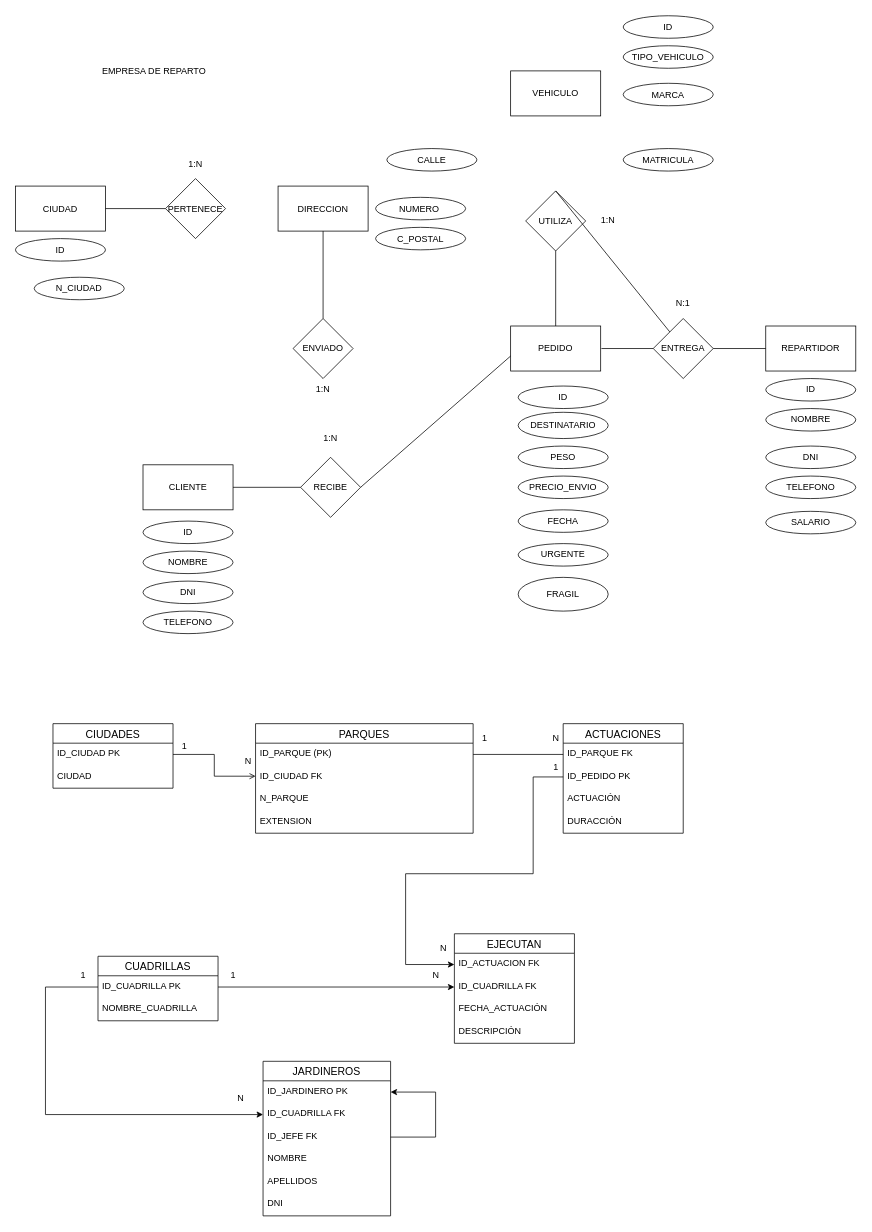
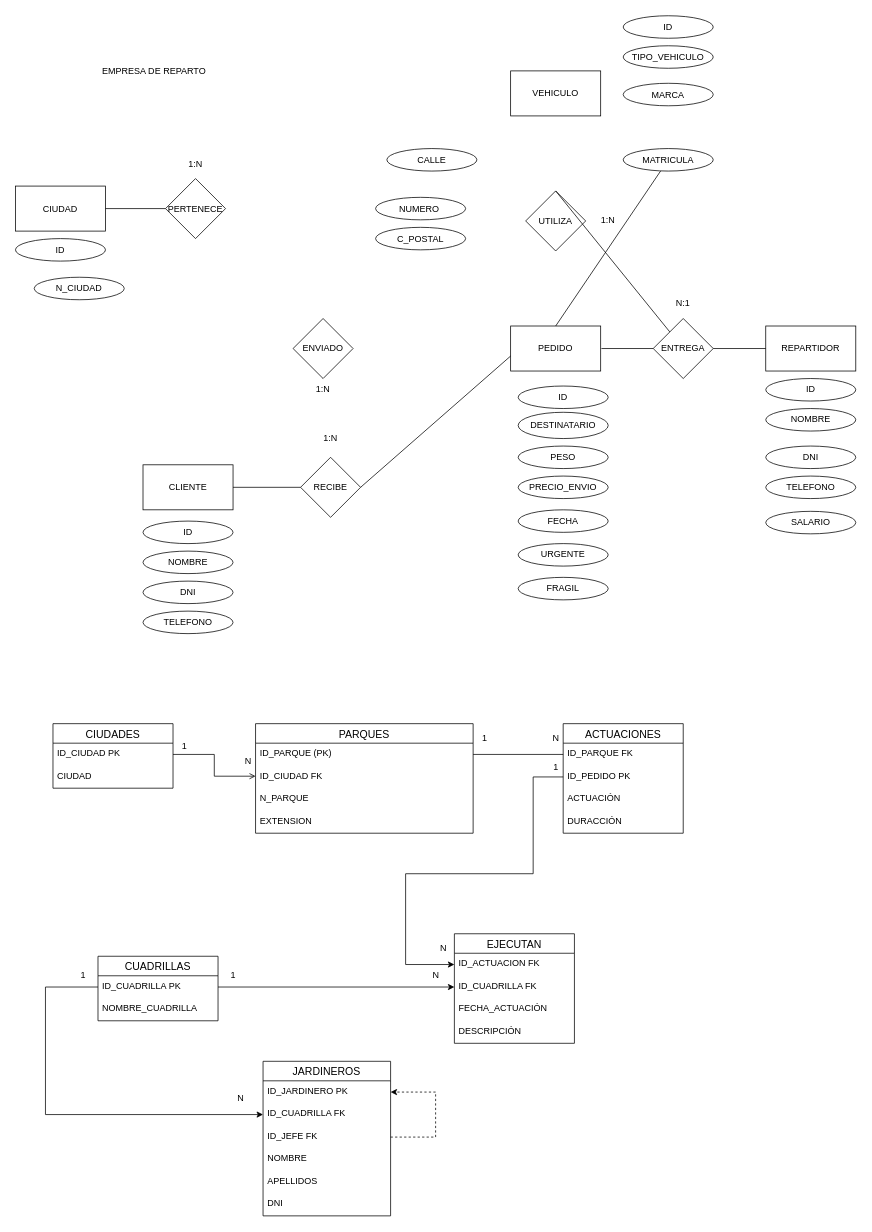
(323, 209) -> none
(323, 275) -> none
(555, 289) -> (608, 249)
(563, 594) -> (563, 588)
(435, 1116) -> (435, 1116)
